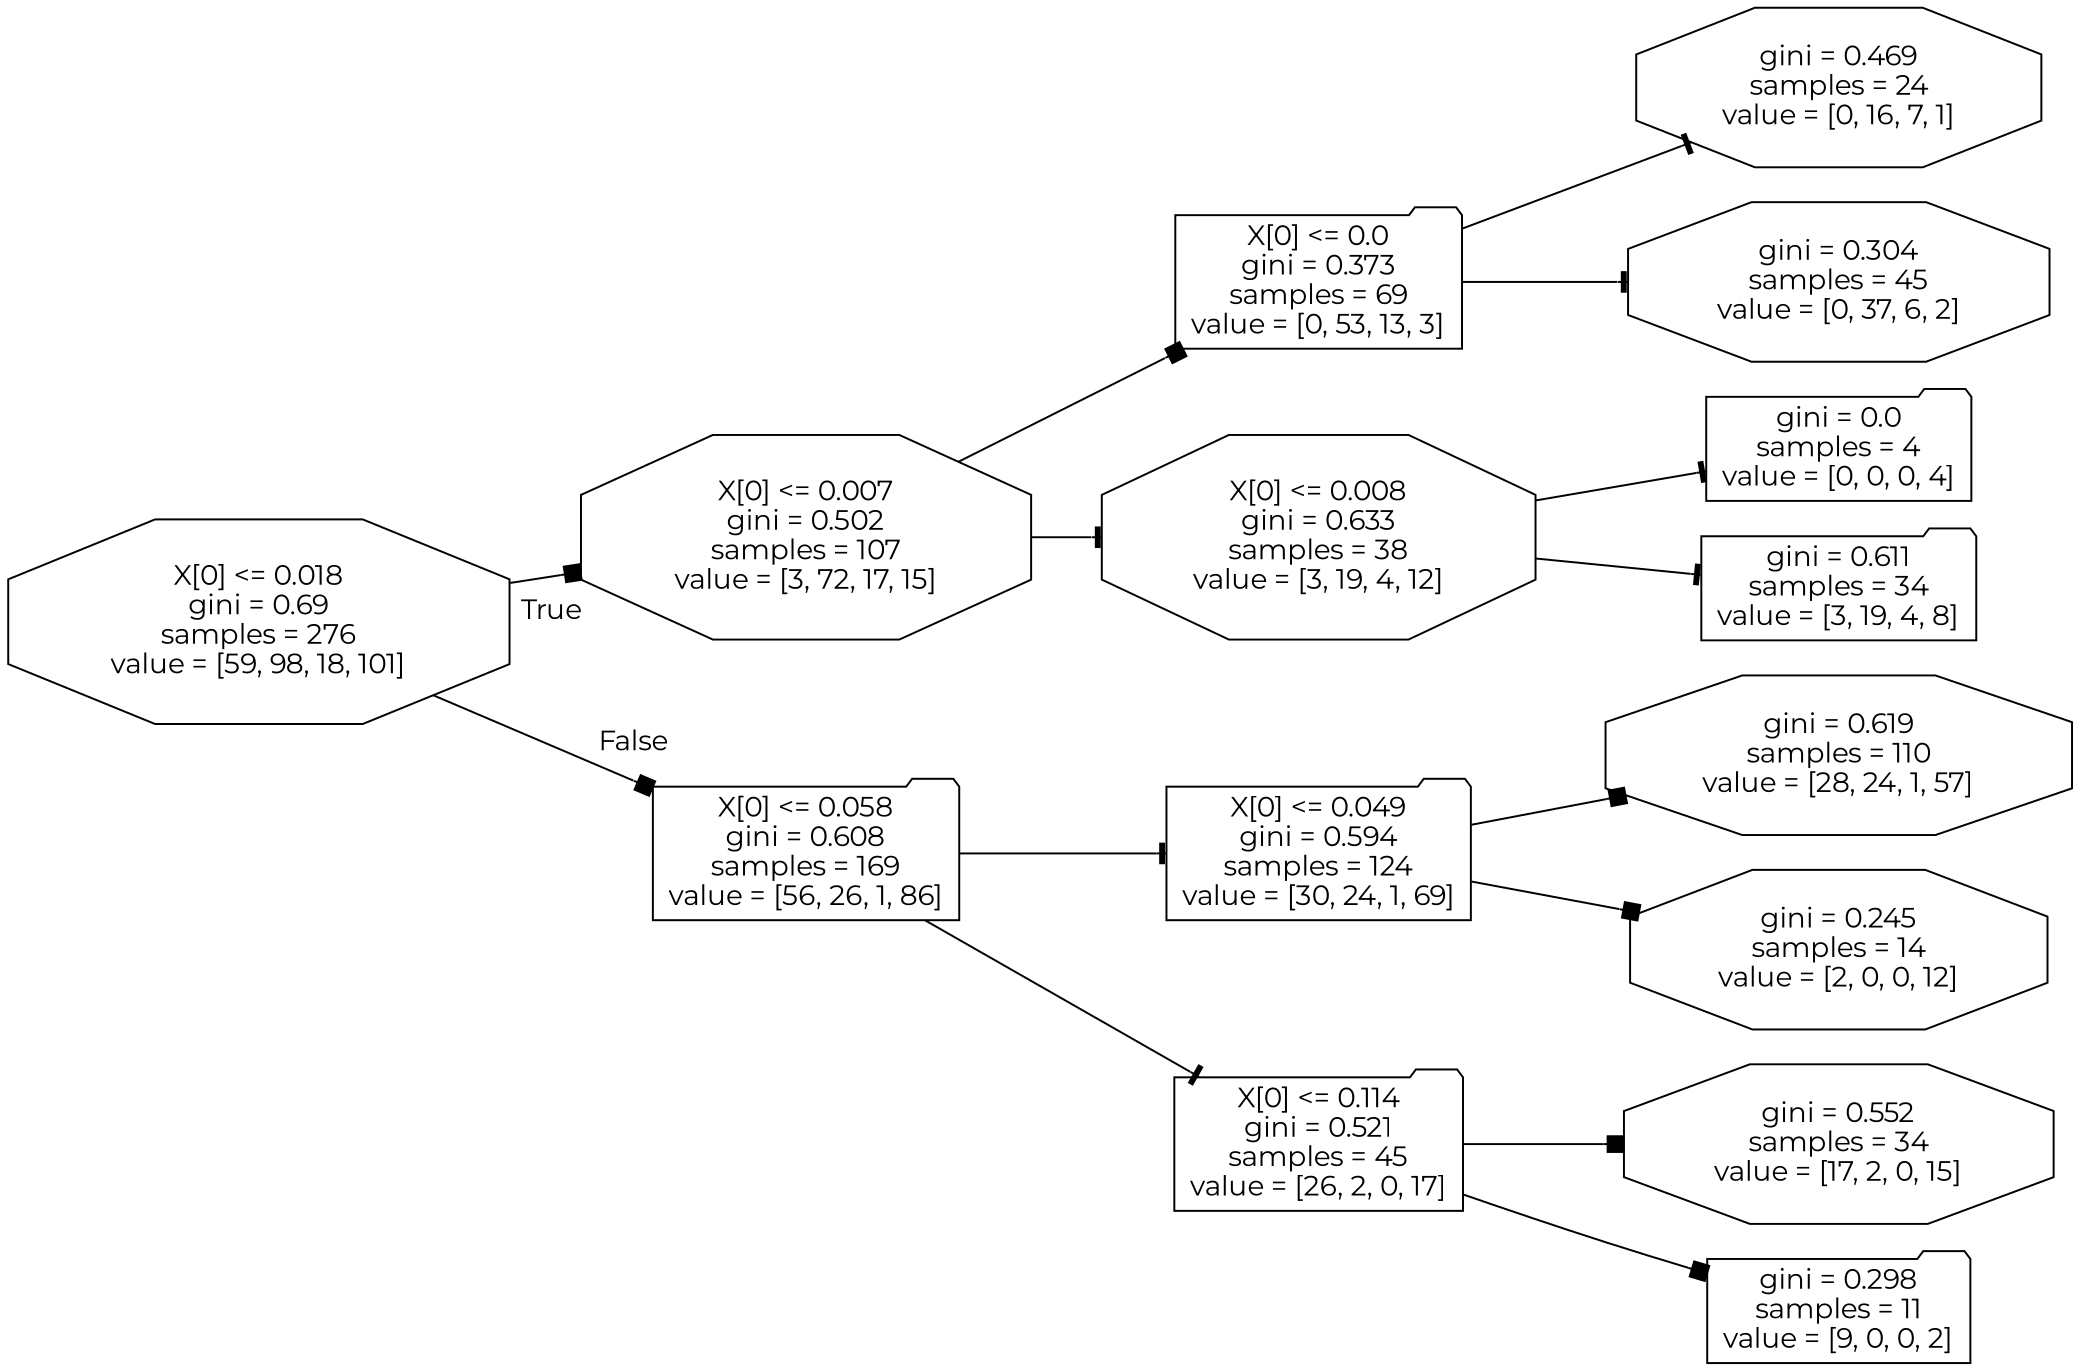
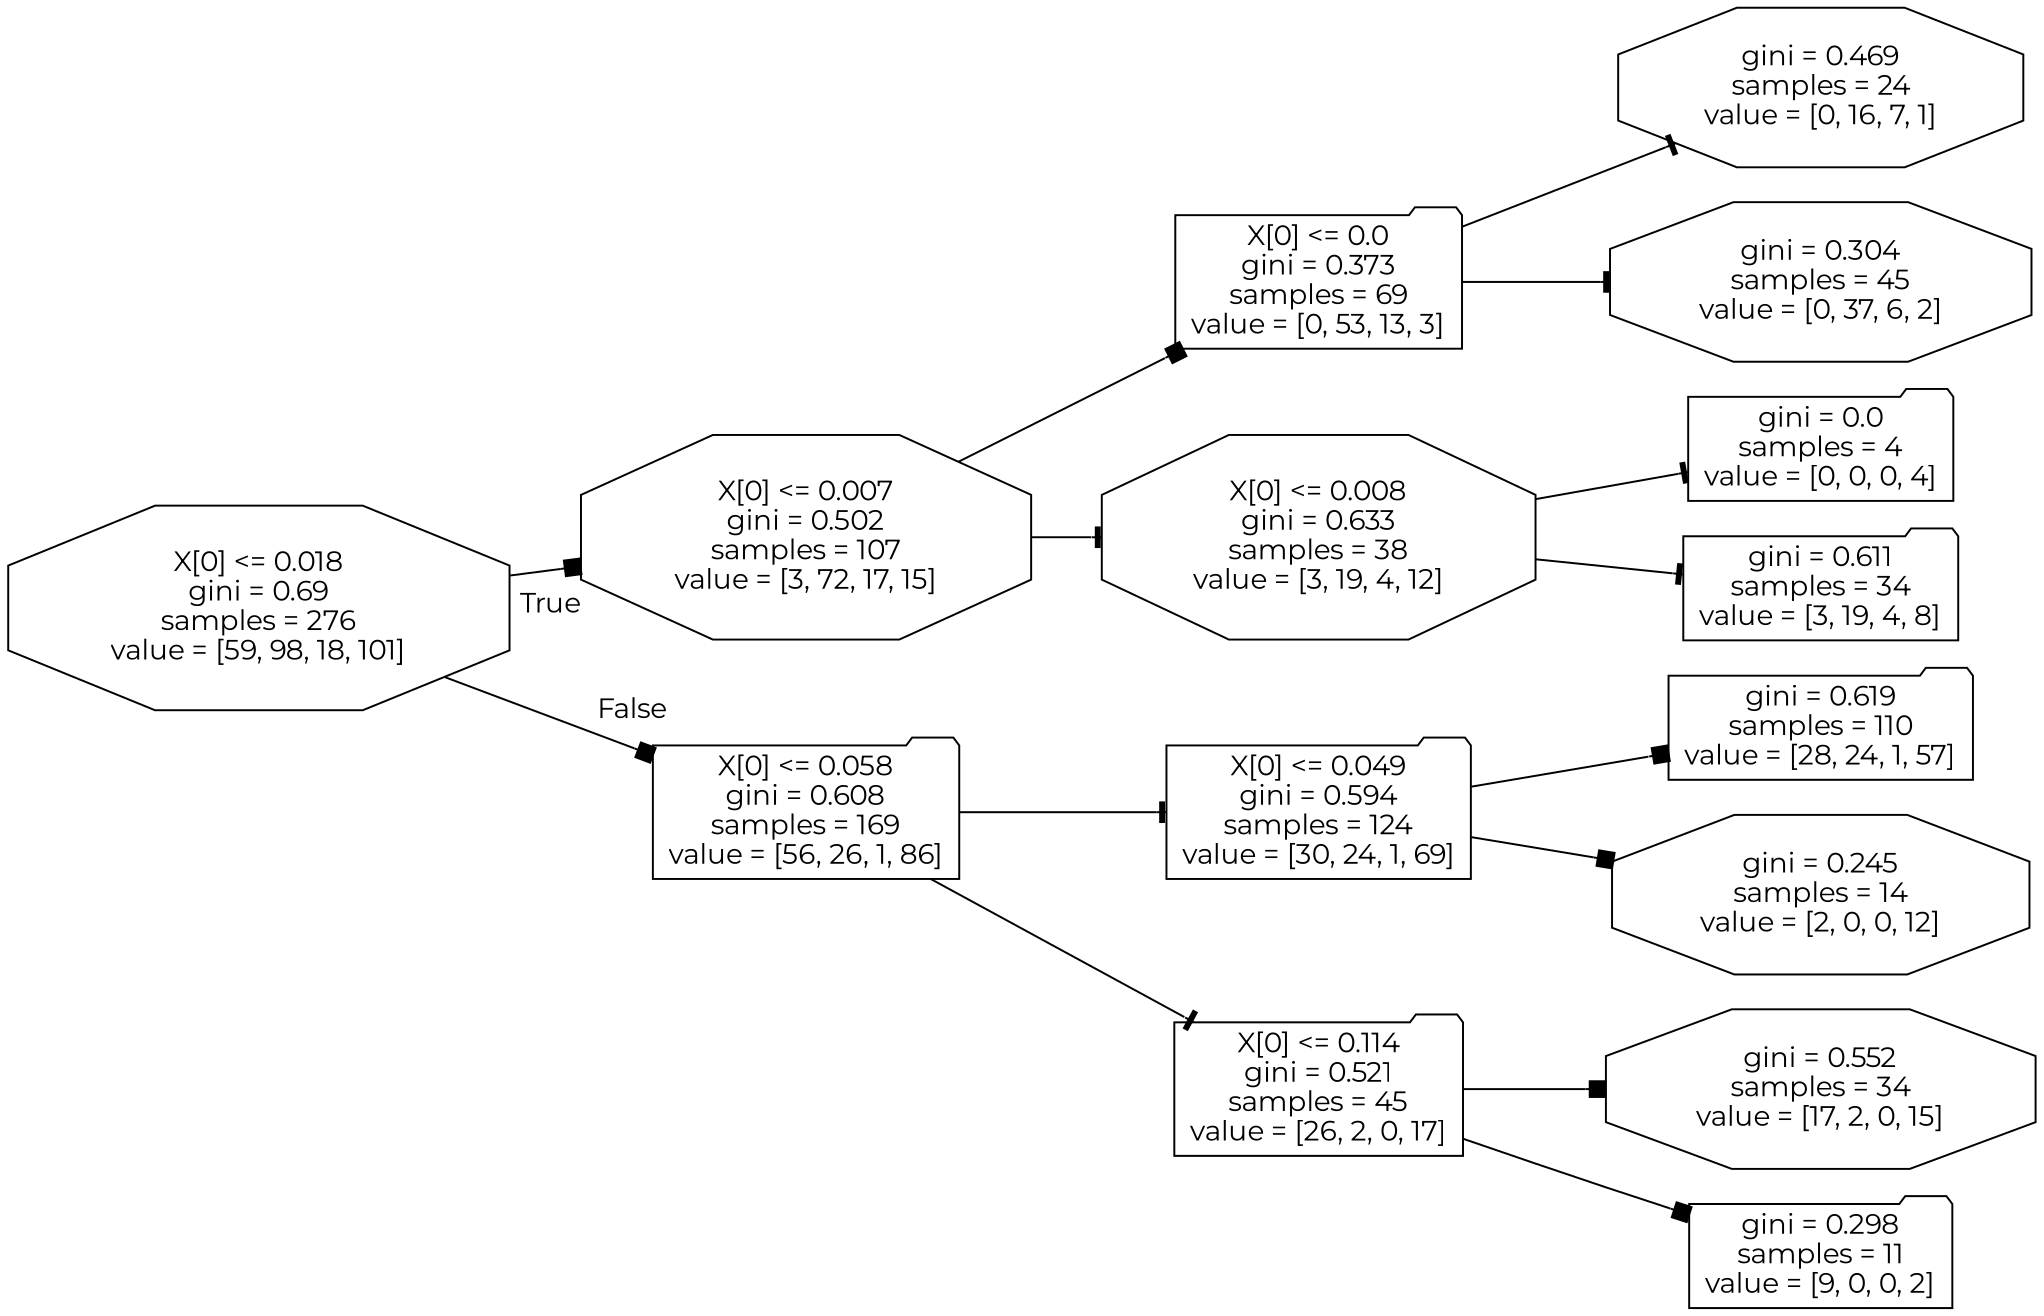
(1839, 755) -> (1821, 728)
